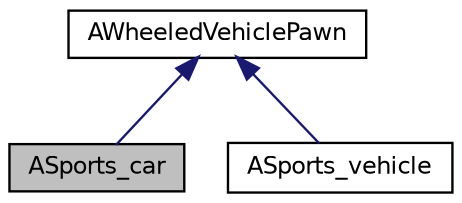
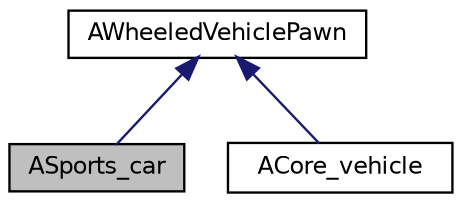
(340, 168) -> (340, 168)
